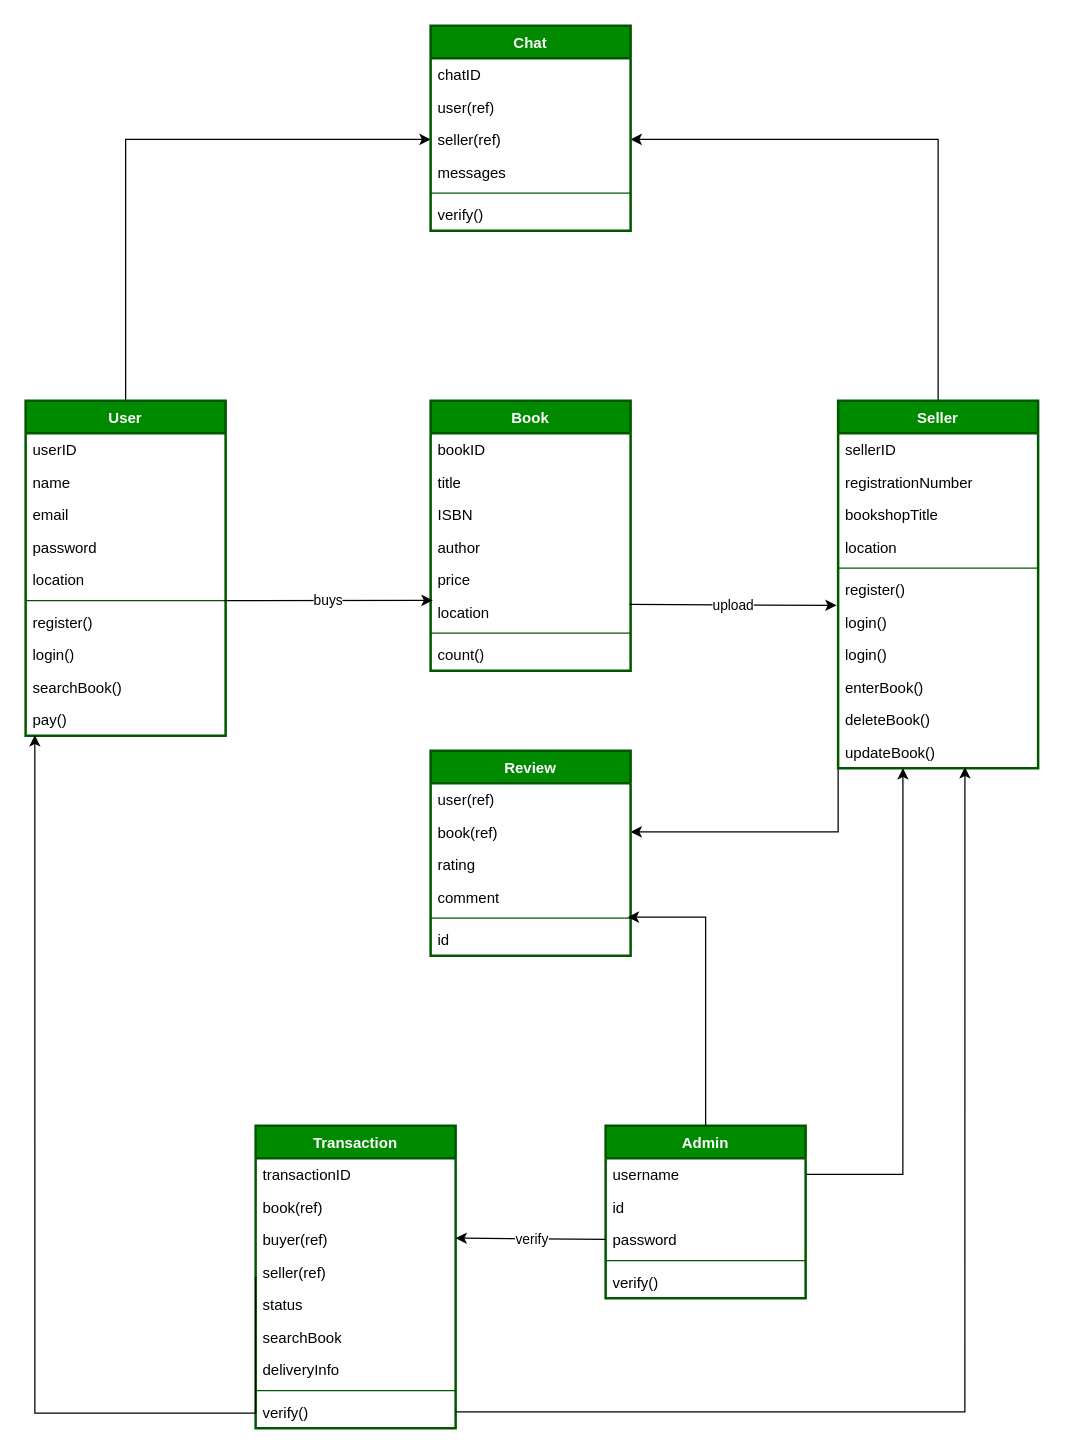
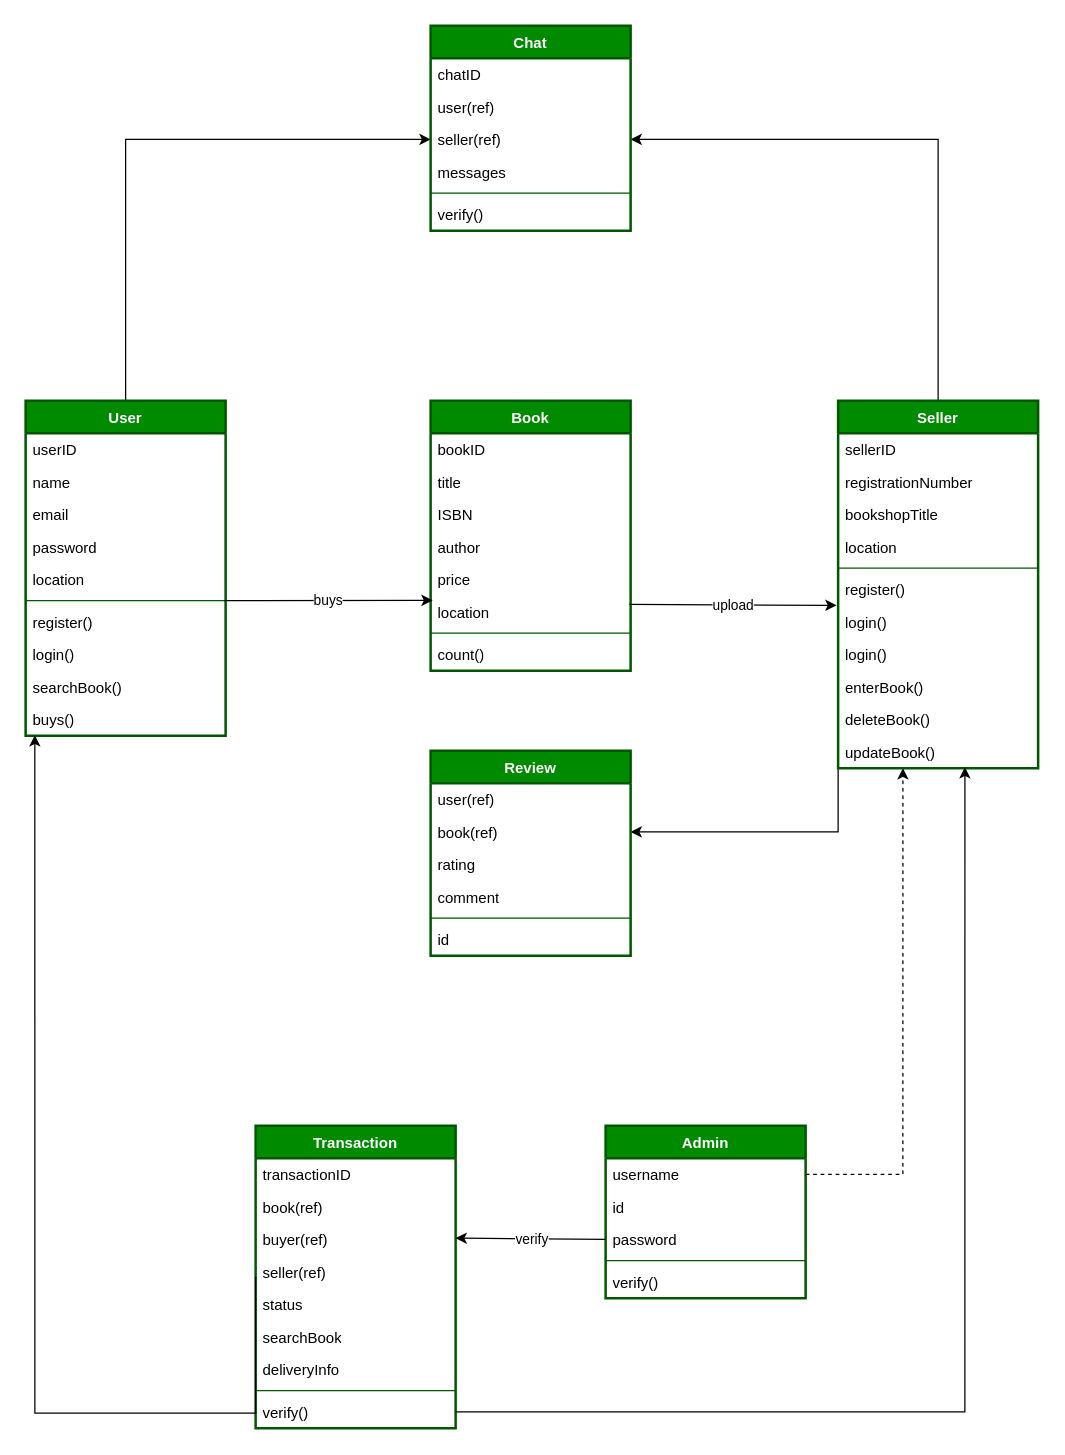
(54, 721) -> (58, 721)
(706, 987) -> none
(903, 1023) -> (903, 1023)
